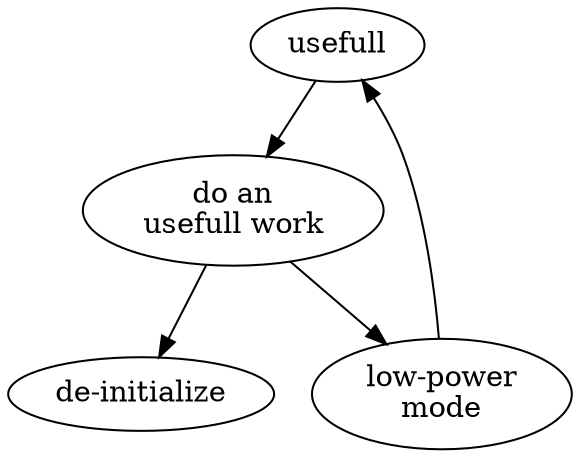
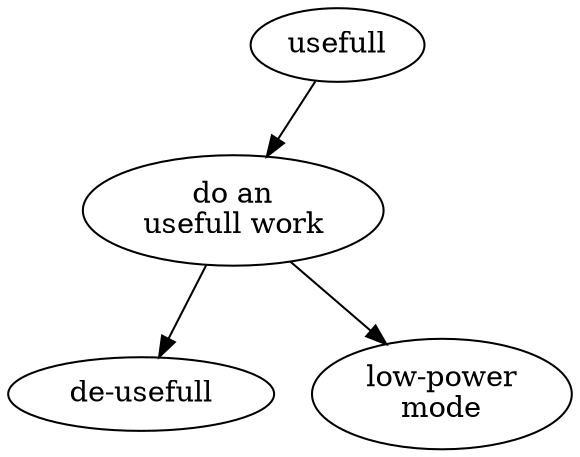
(420, 214) -> none
(141, 394) -> (141, 394)
